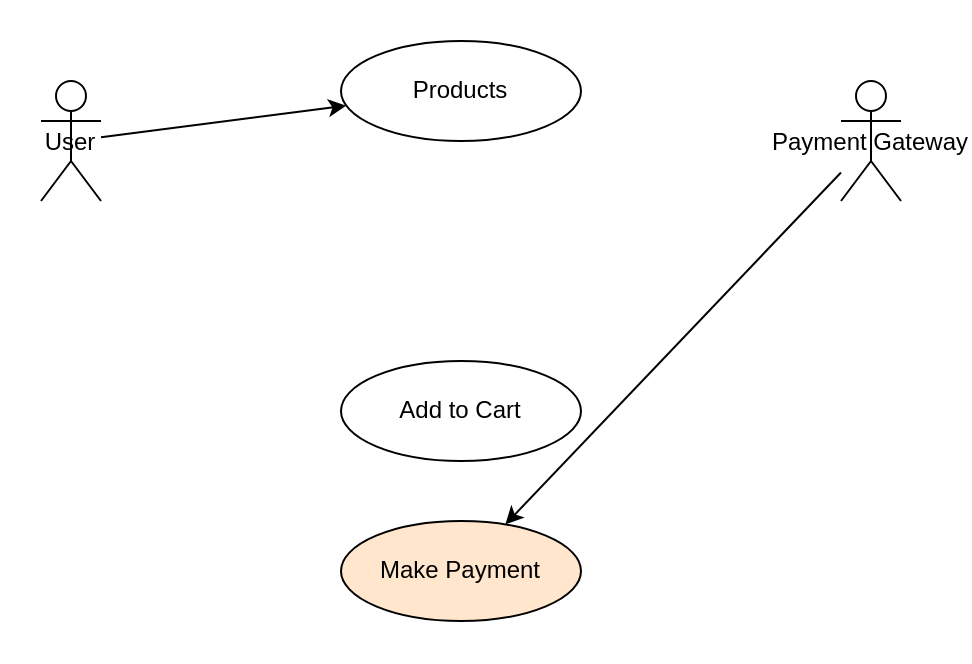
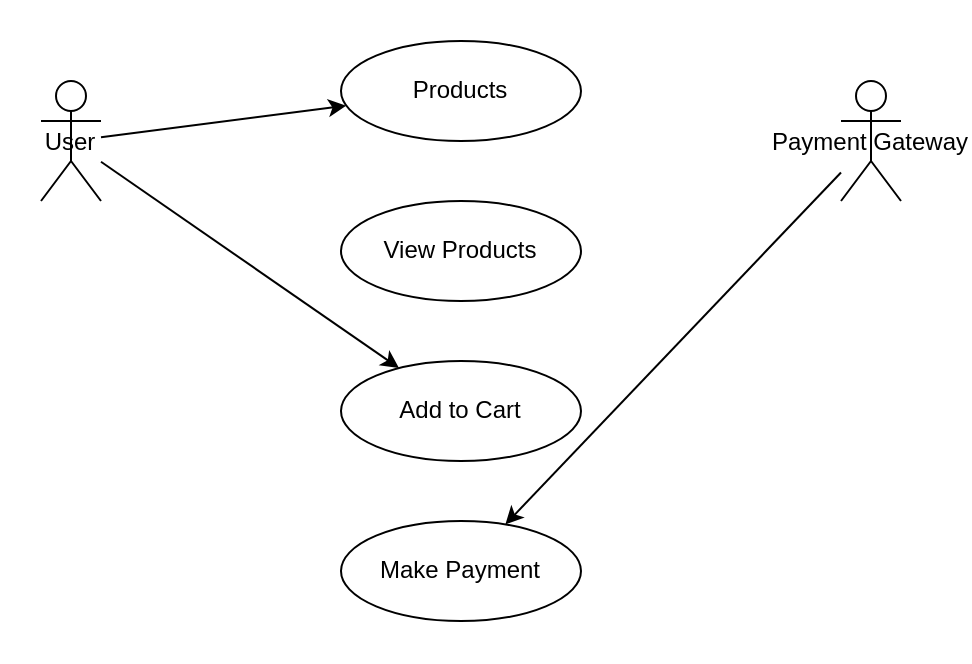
none -> (461, 251)
none -> (244, 261)
(461, 571) -> (461, 571)
